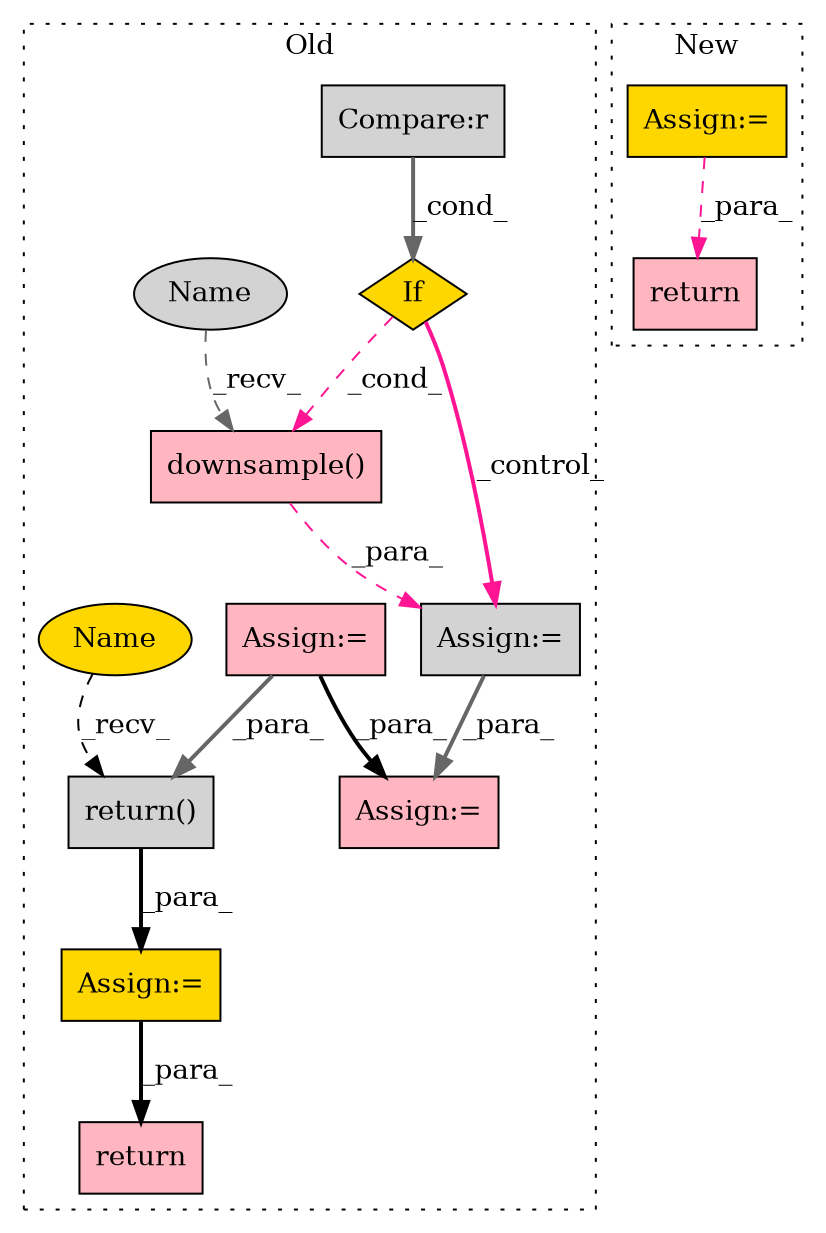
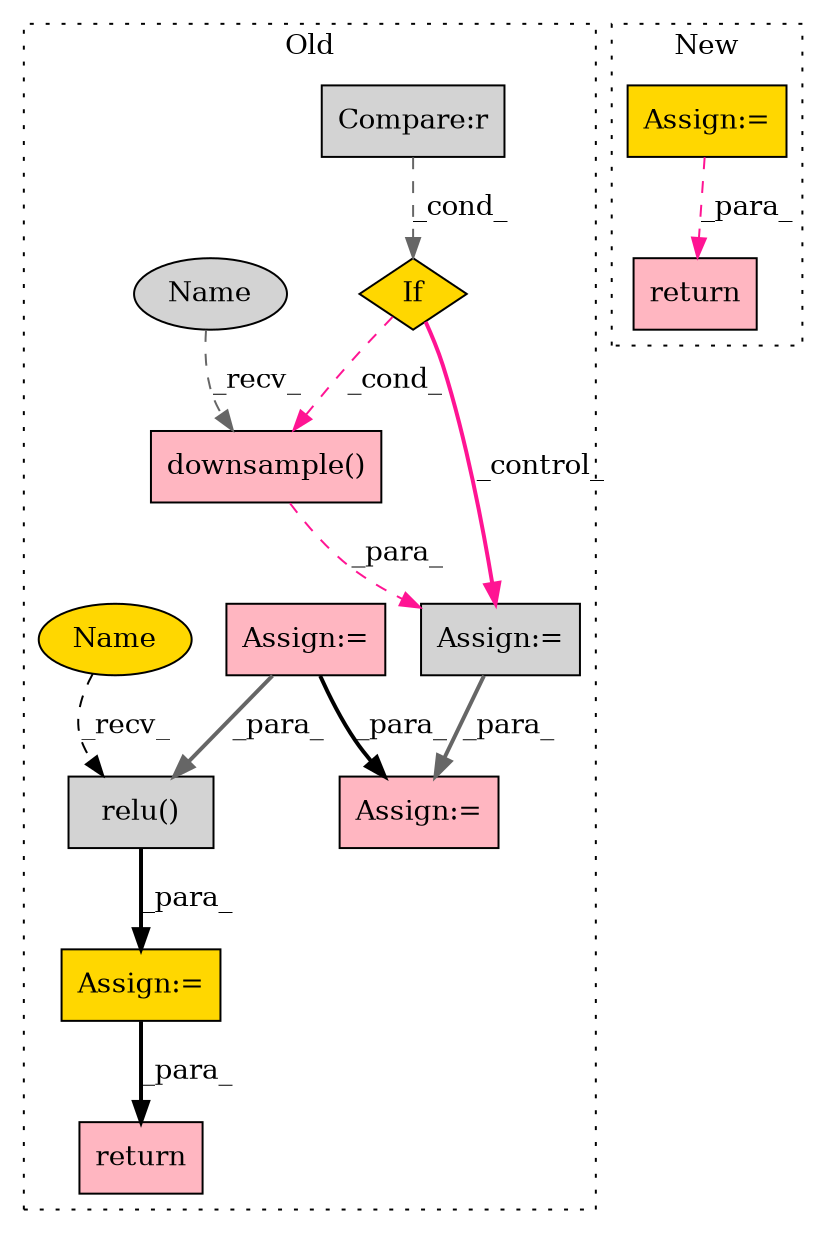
(413, 198) -> (413, 198)
(141, 812) -> (141, 812)
